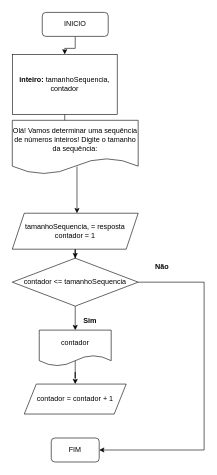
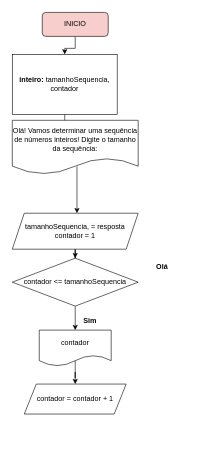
(75, 24) -> (75, 24)
(162, 267) -> (162, 267)
(203, 282) -> none
(75, 450) -> none
